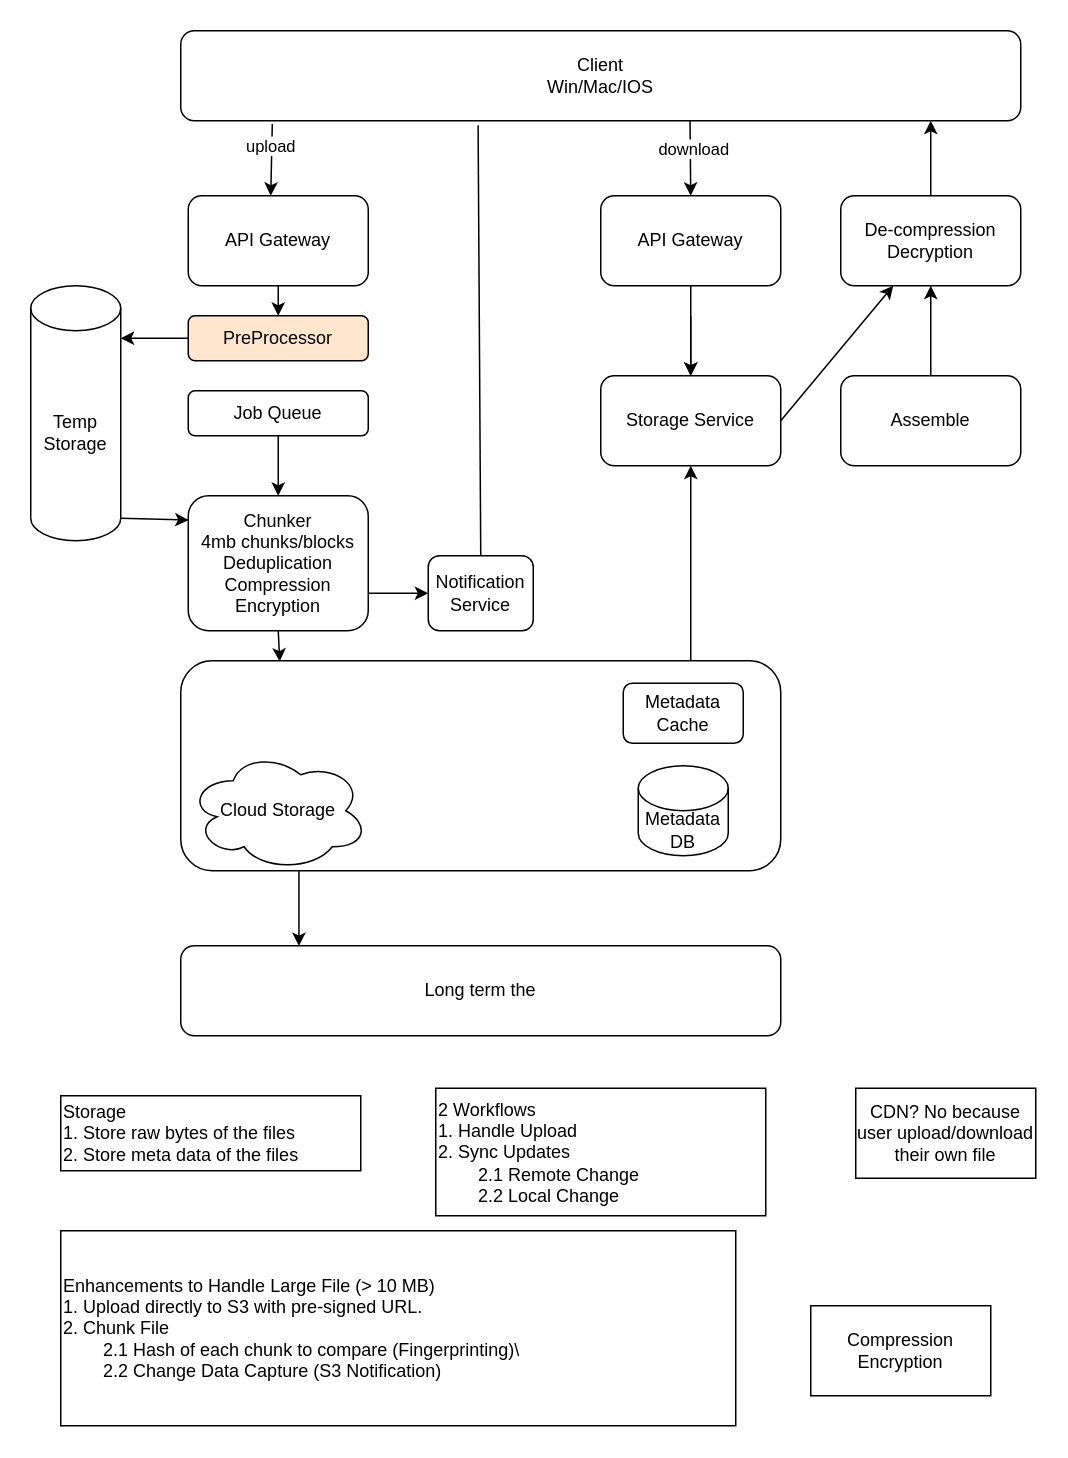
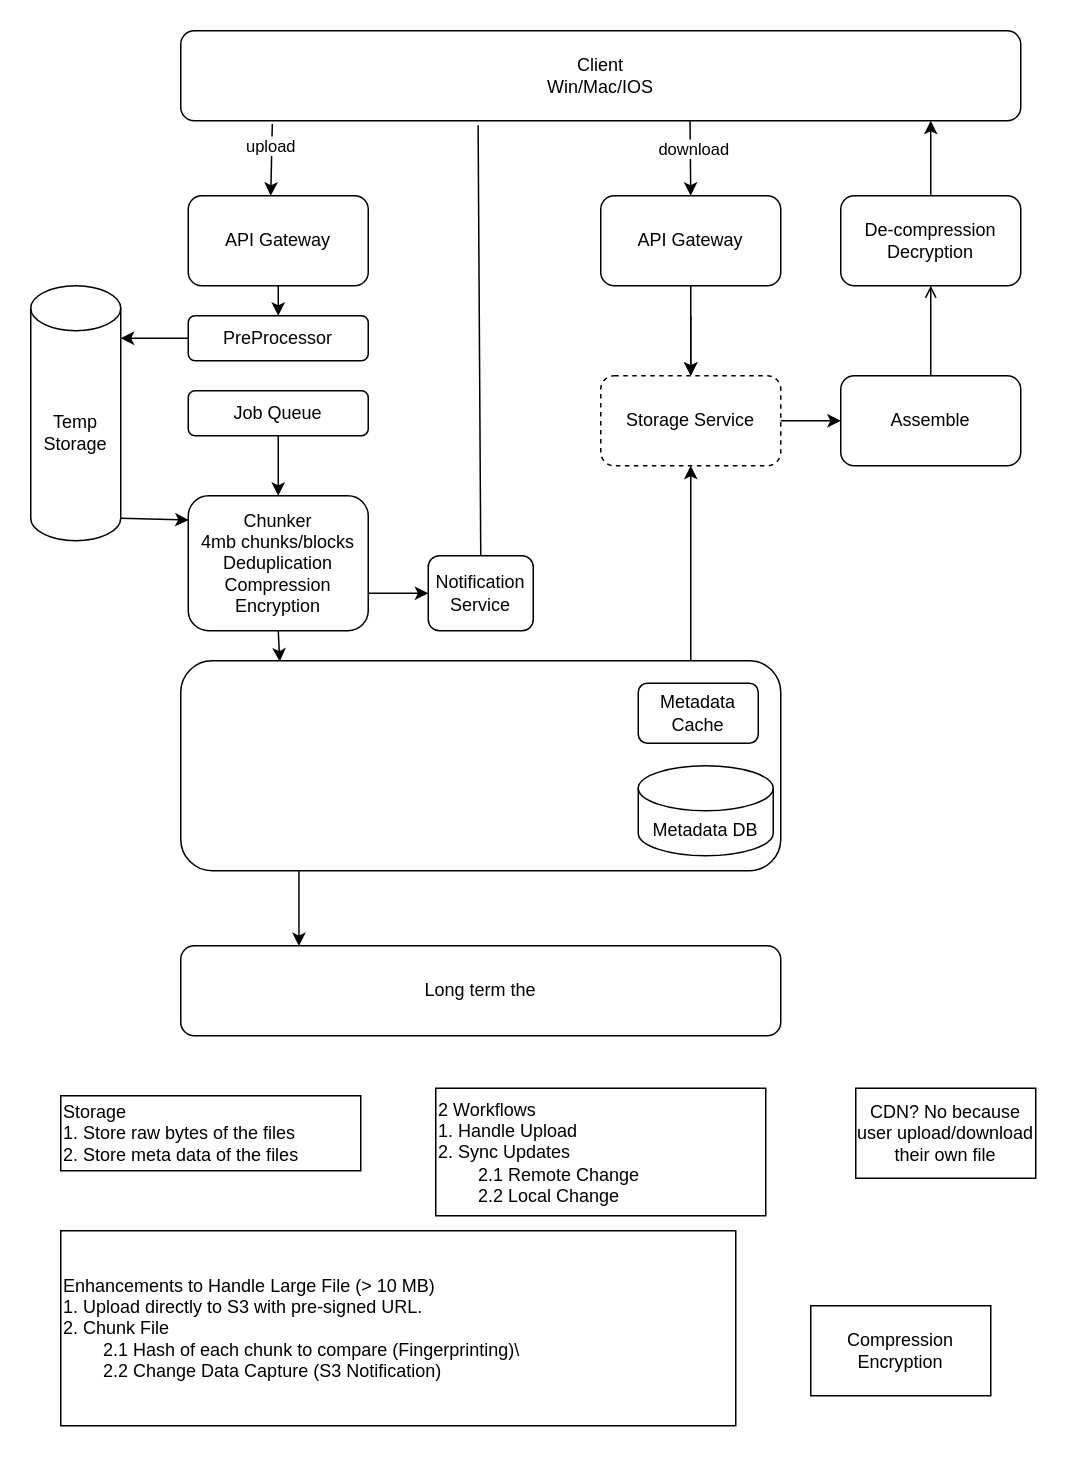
(931, 297) -> (931, 294)
(278, 338) -> (278, 338)
(834, 357) -> (806, 421)
(691, 421) -> (691, 421)
(683, 713) -> (698, 713)
(278, 811) -> none
(683, 811) -> (706, 811)
